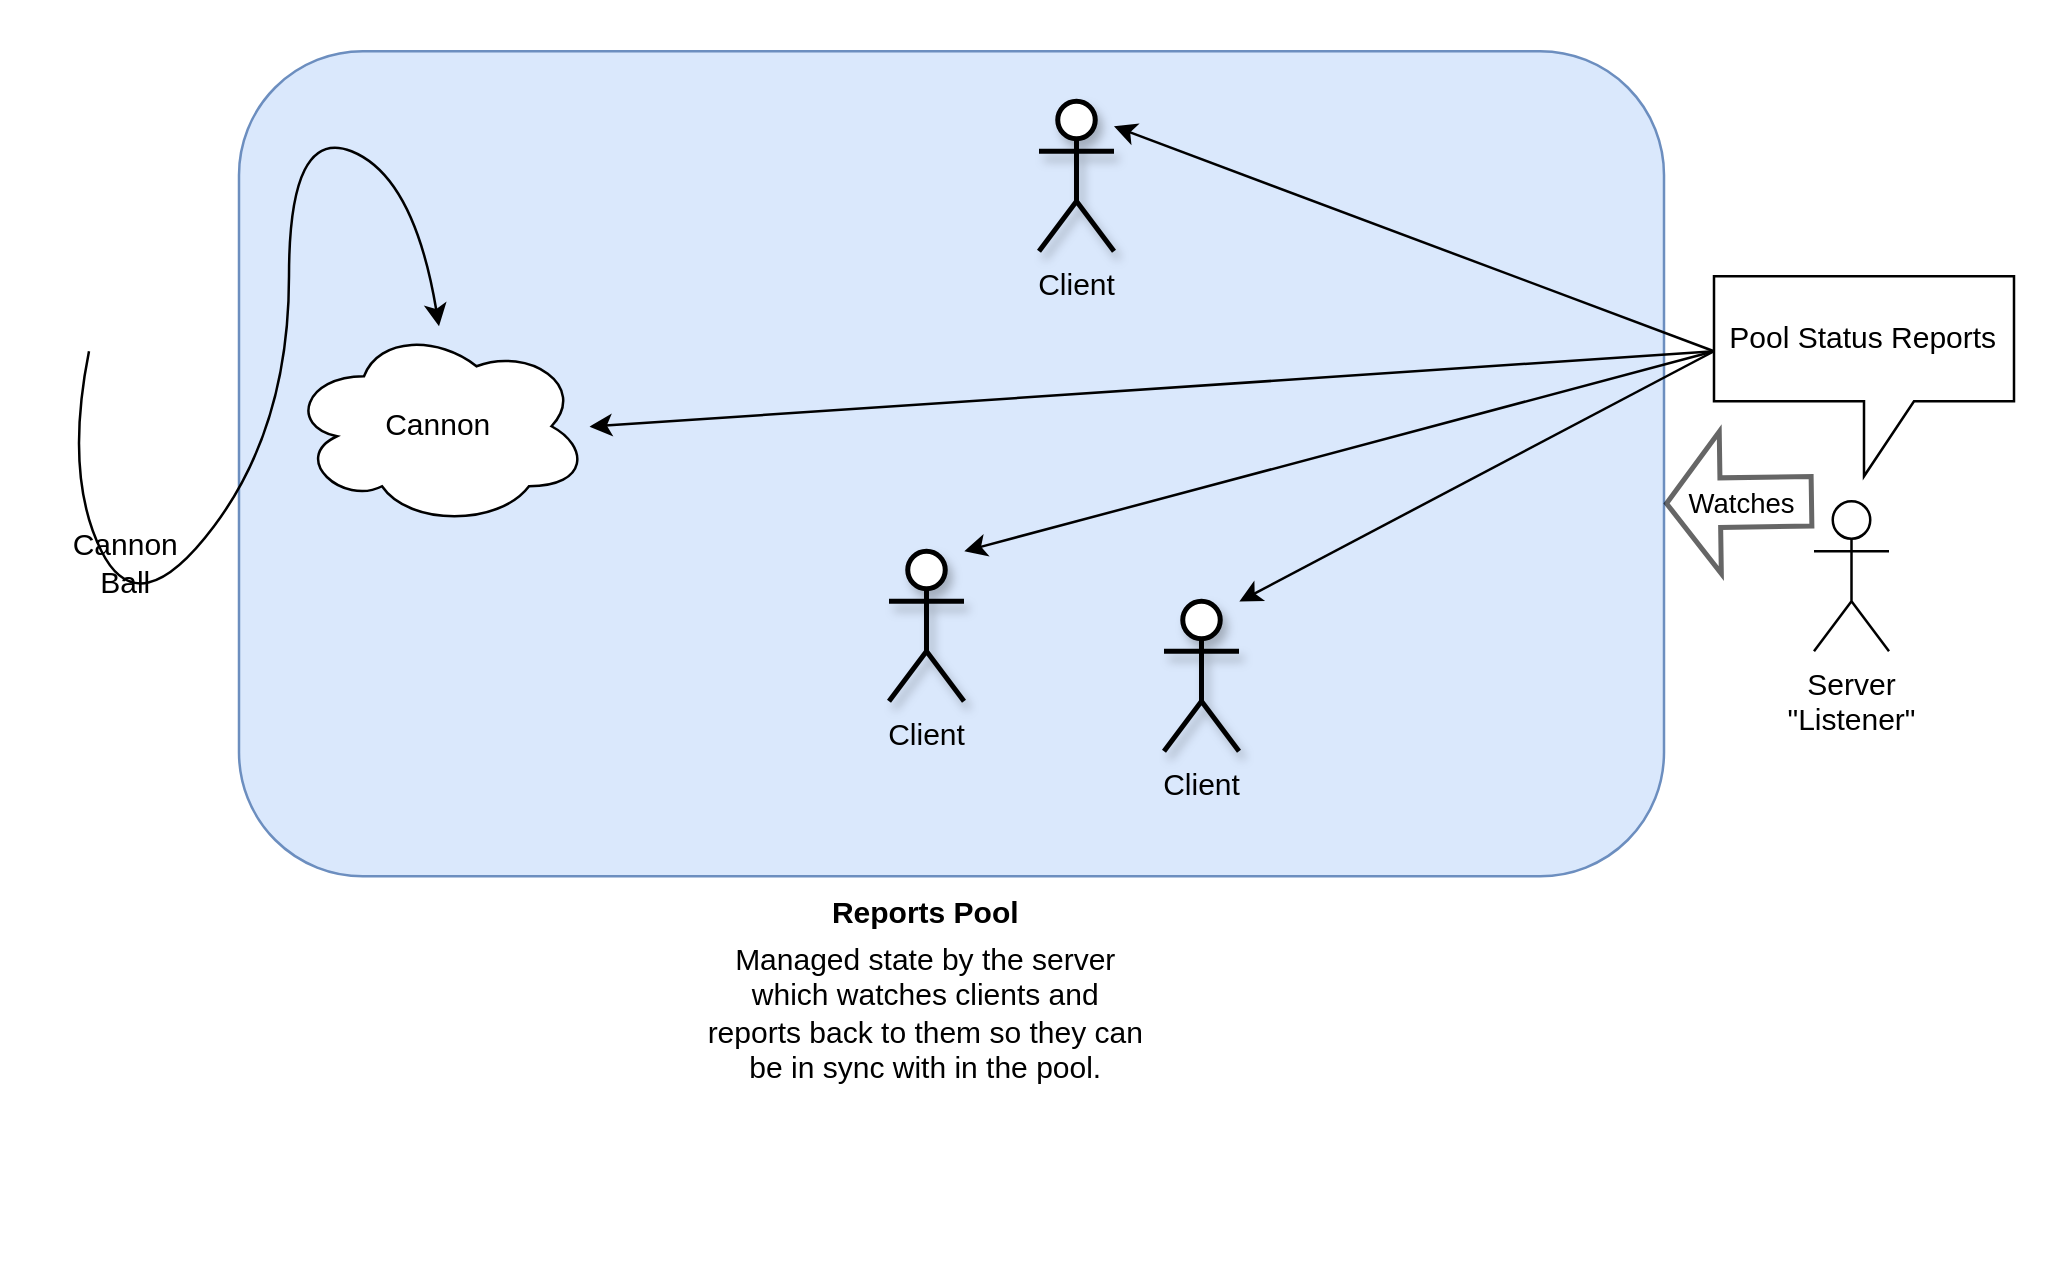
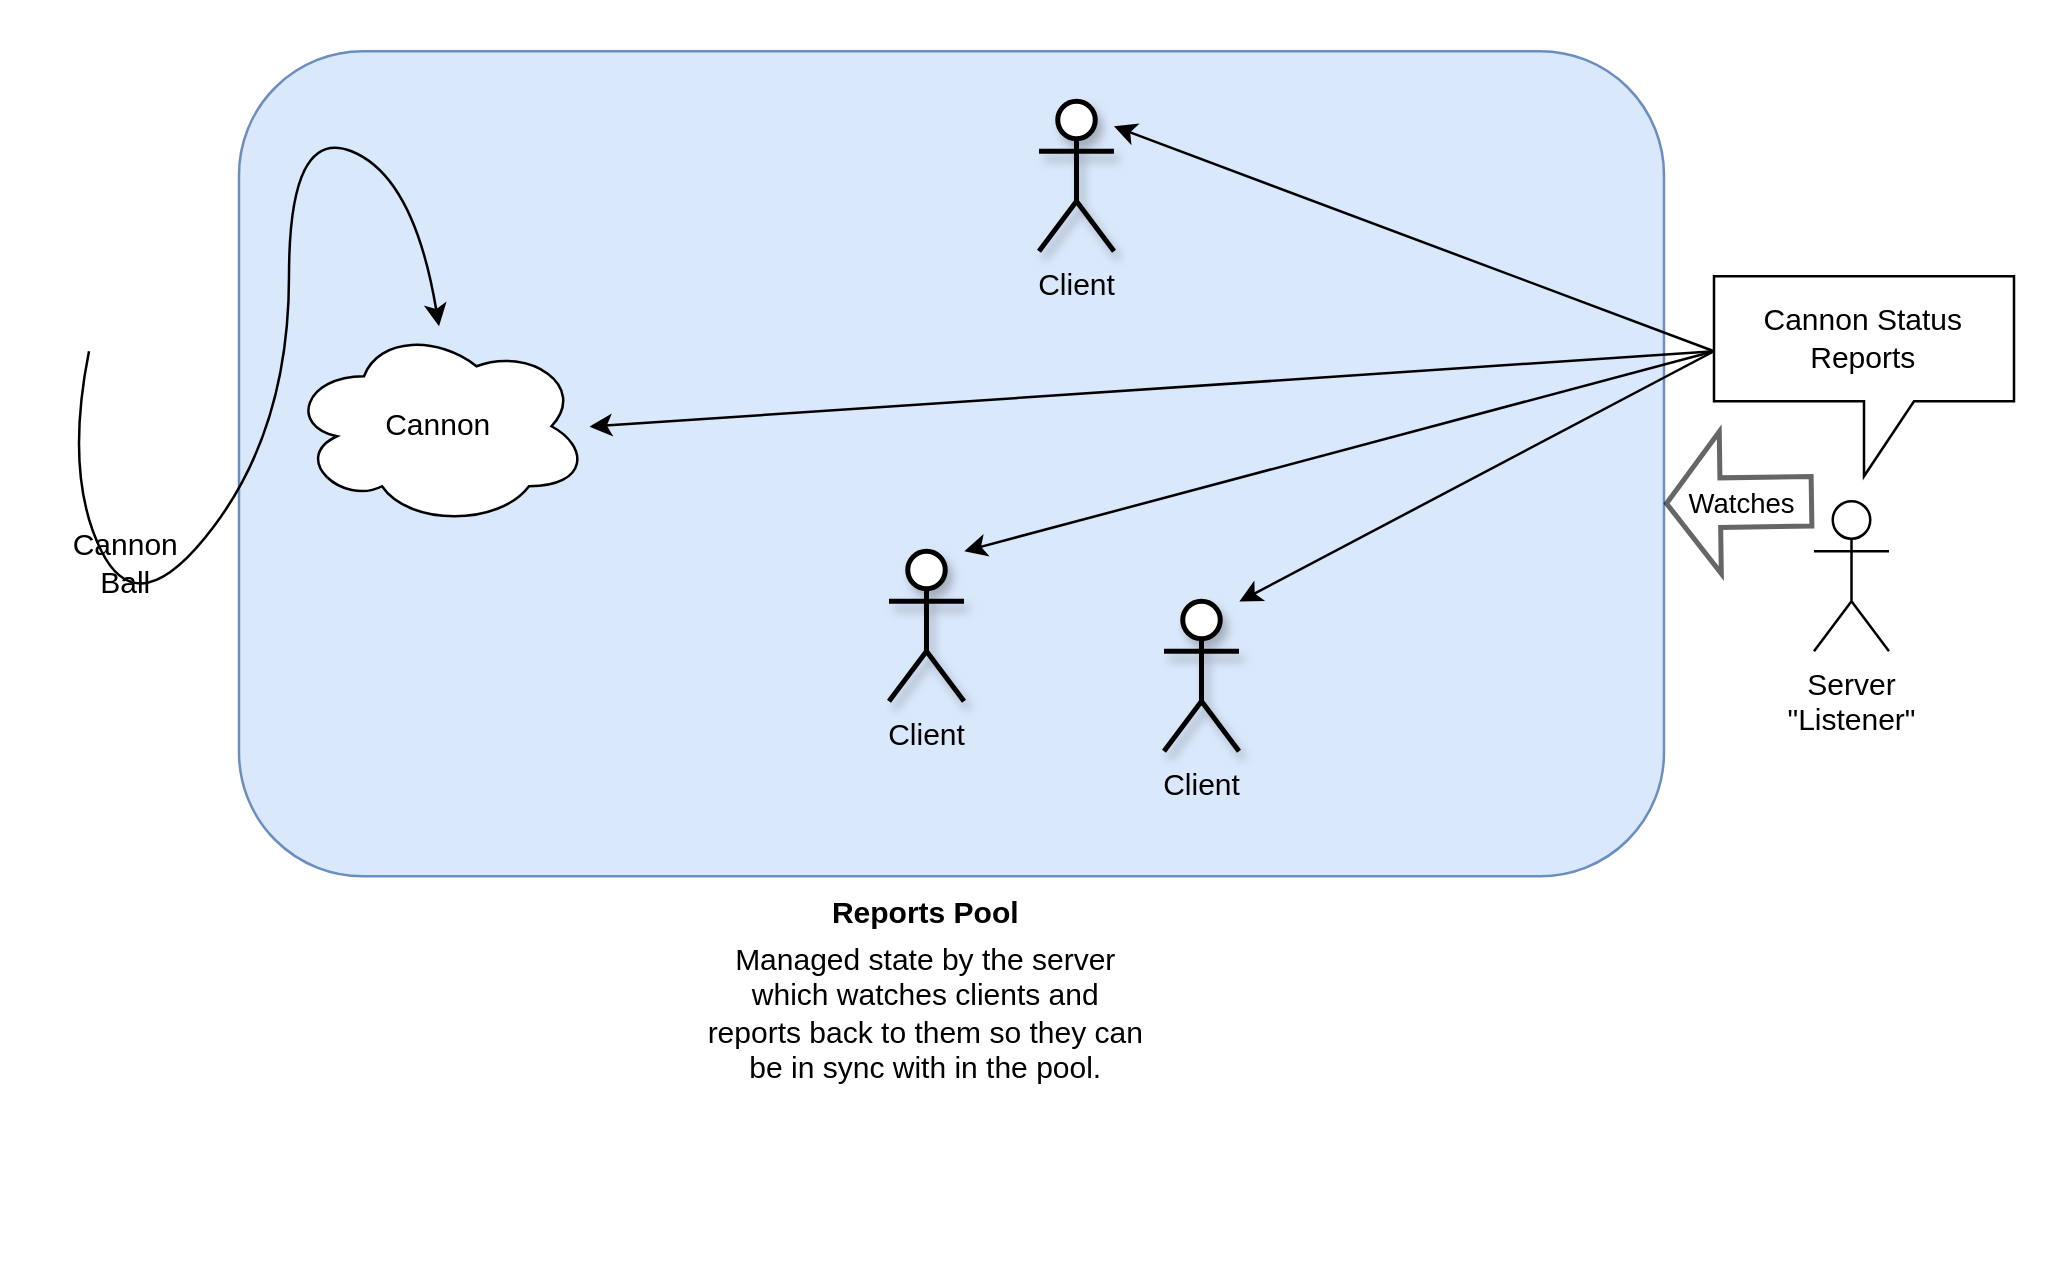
(1864, 339) -> (1864, 339)
